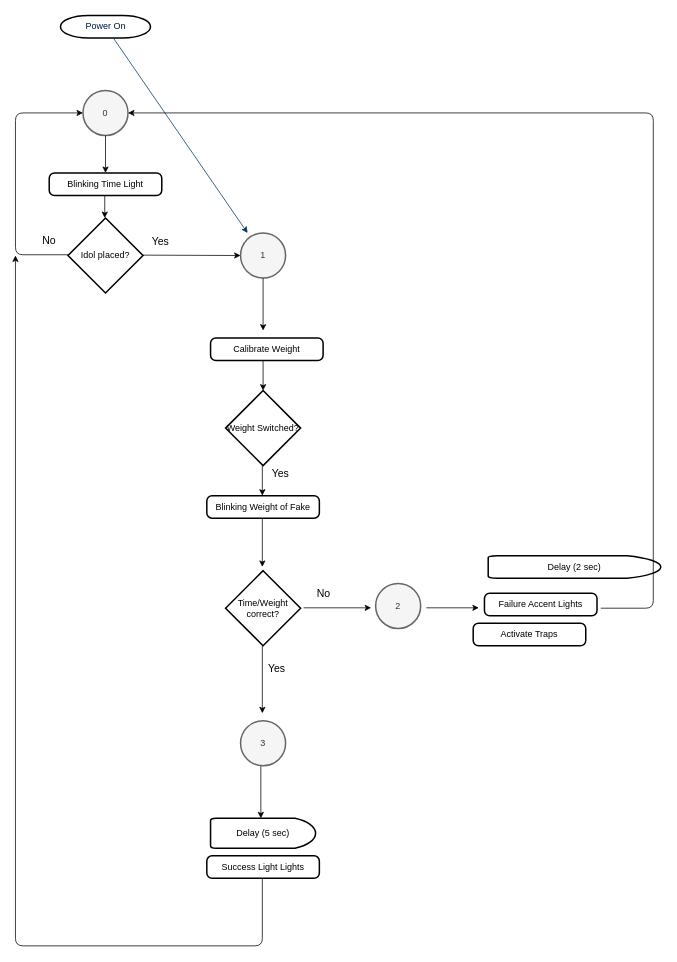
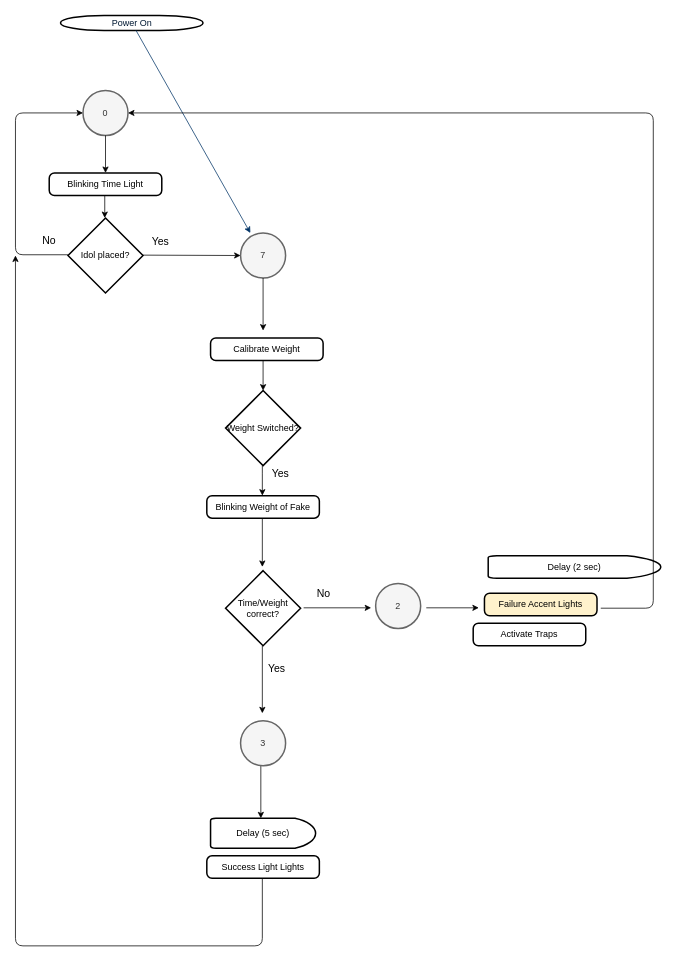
(105, 27) -> (132, 23)
(263, 255) -> (263, 255)
(540, 604) -> (540, 604)
